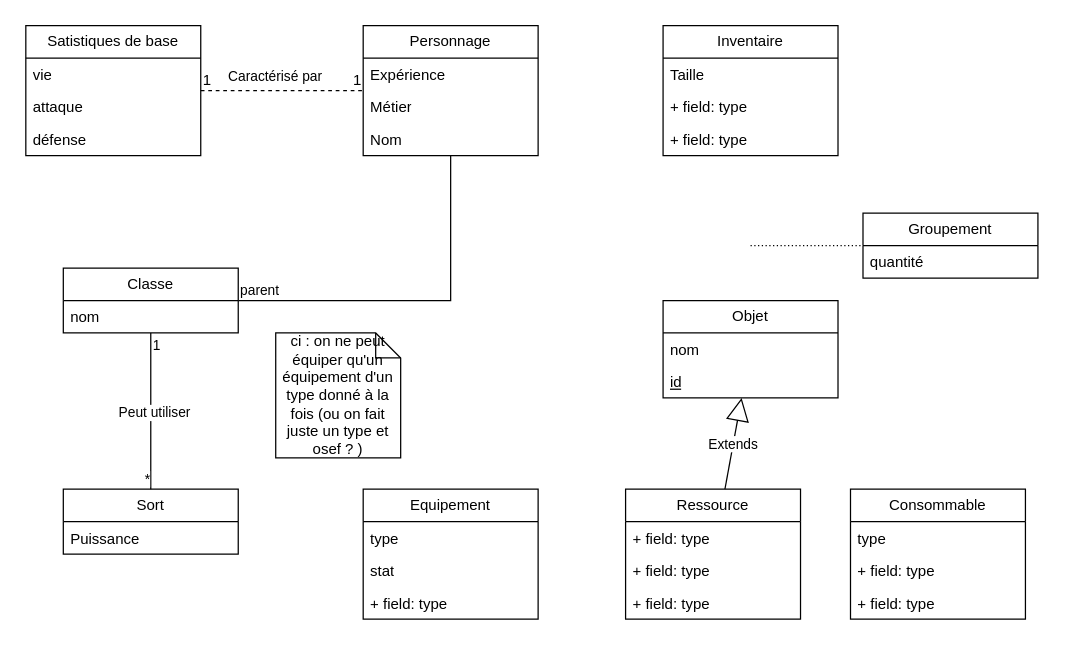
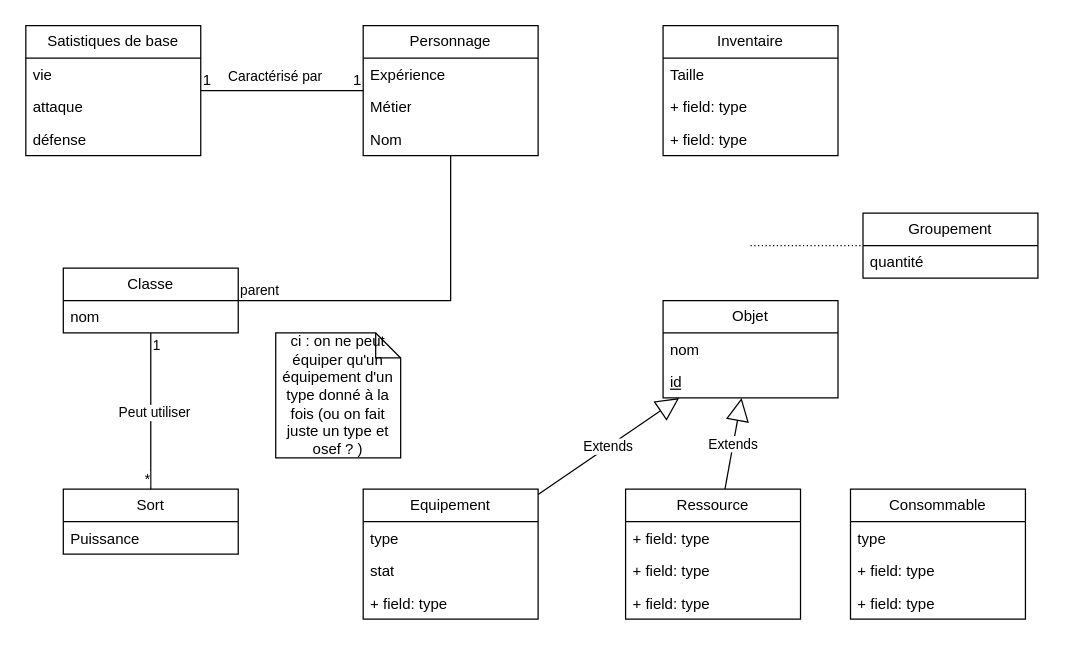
(283, 91) -> (283, 91)
none -> (600, 452)
